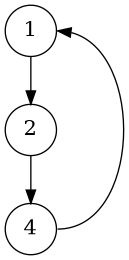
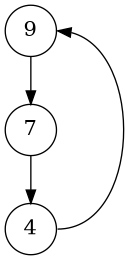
(31, 31) -> (31, 31)
(31, 130) -> (31, 130)
